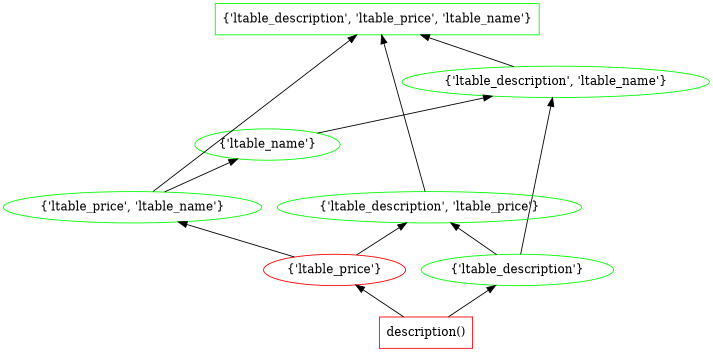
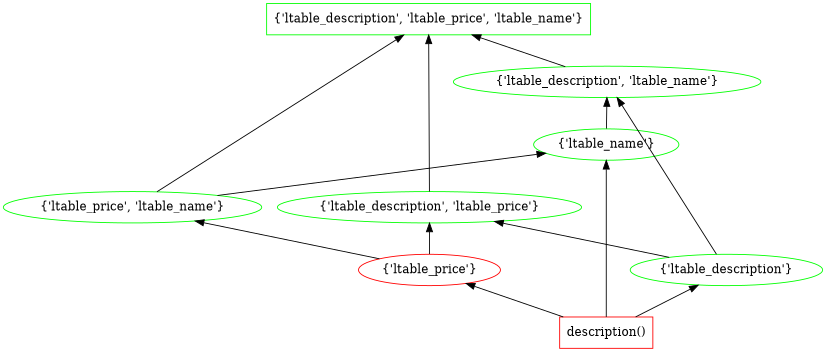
none -> (606, 251)
